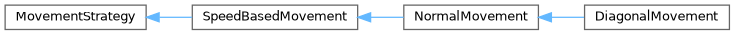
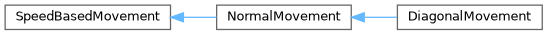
(76, 17) -> none
